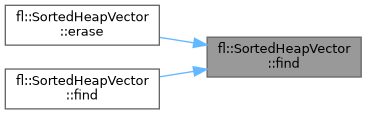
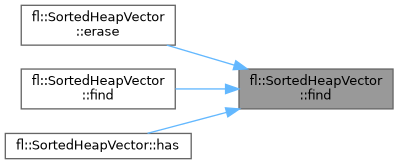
none -> (98, 146)
